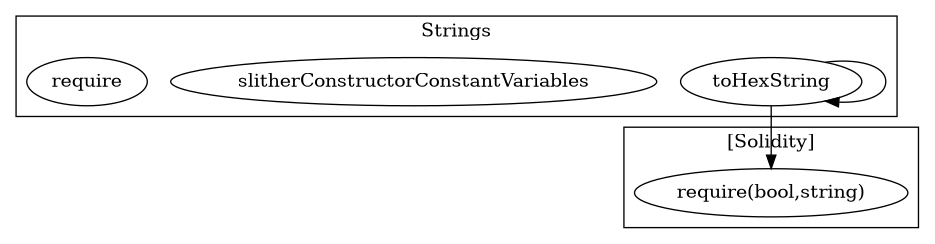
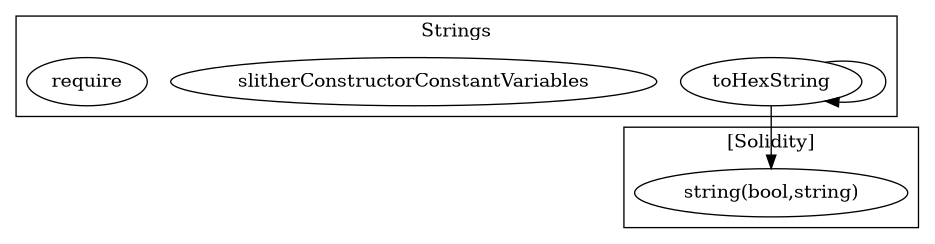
(771, 193) -> (771, 193)
